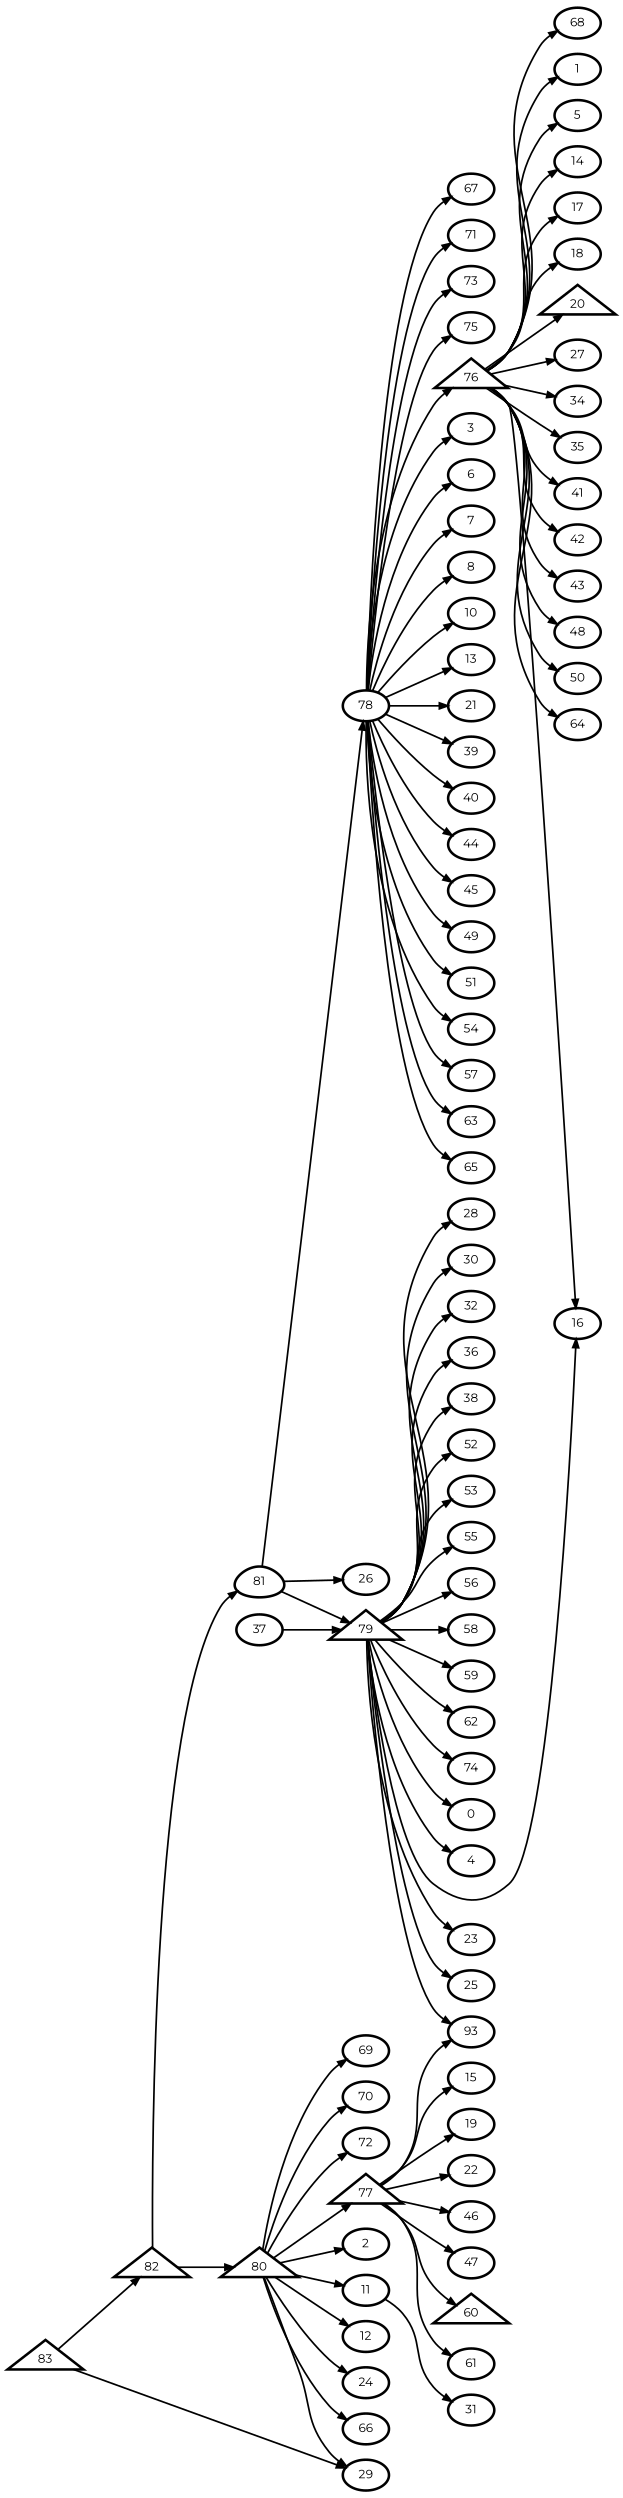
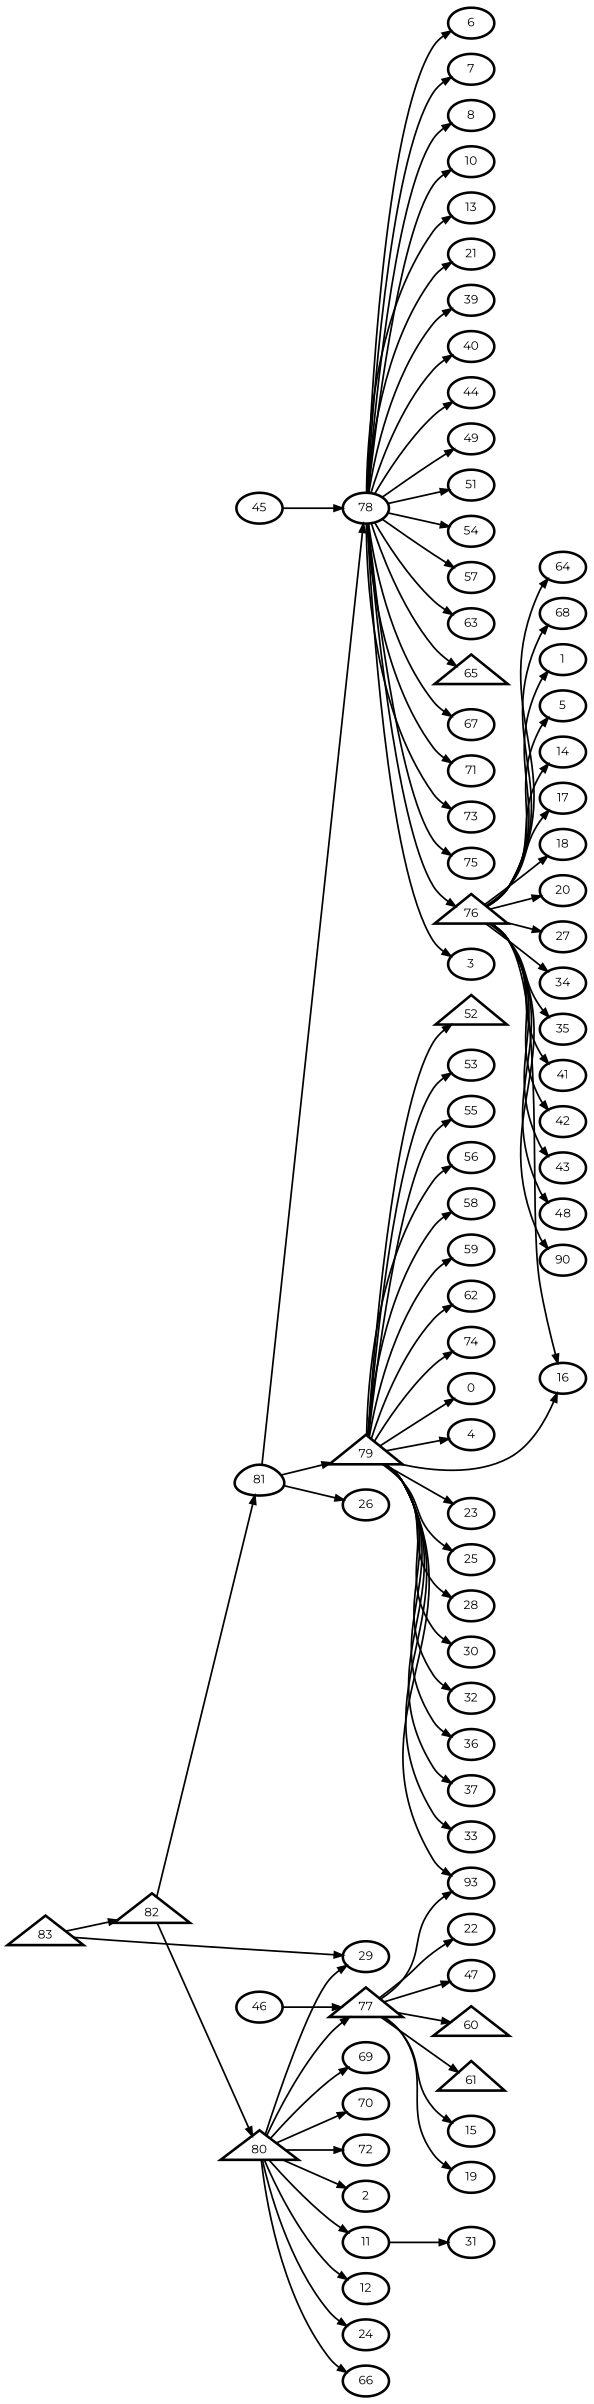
(578, 305) -> (563, 891)
(578, 678) -> (563, 1260)
(396, 805) -> (308, 508)
(471, 1168) -> (471, 674)
(471, 1399) -> (471, 1837)
(471, 1445) -> (471, 1015)
(308, 1630) -> (417, 1620)
(420, 2206) -> (306, 2007)
(471, 2364) -> (471, 2081)
